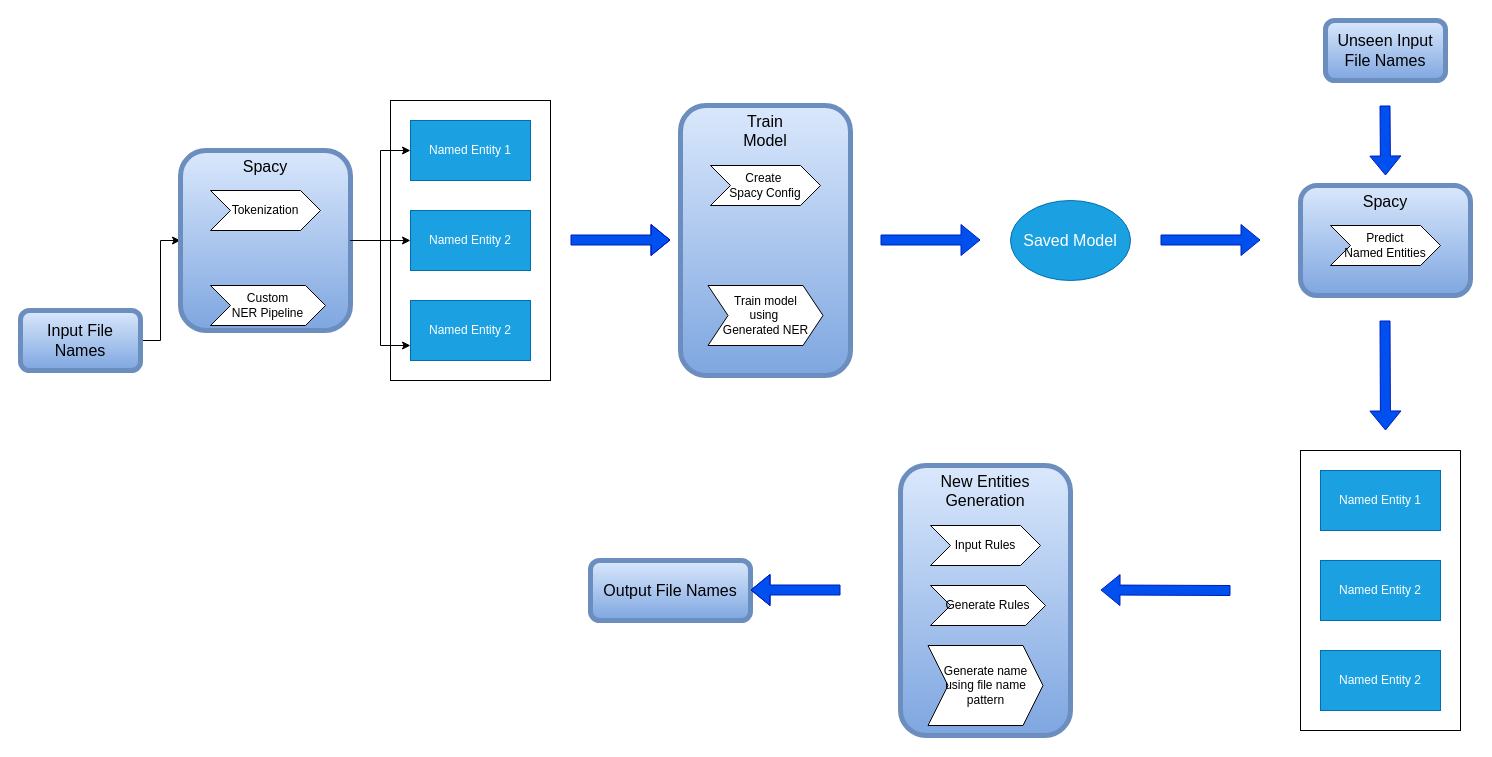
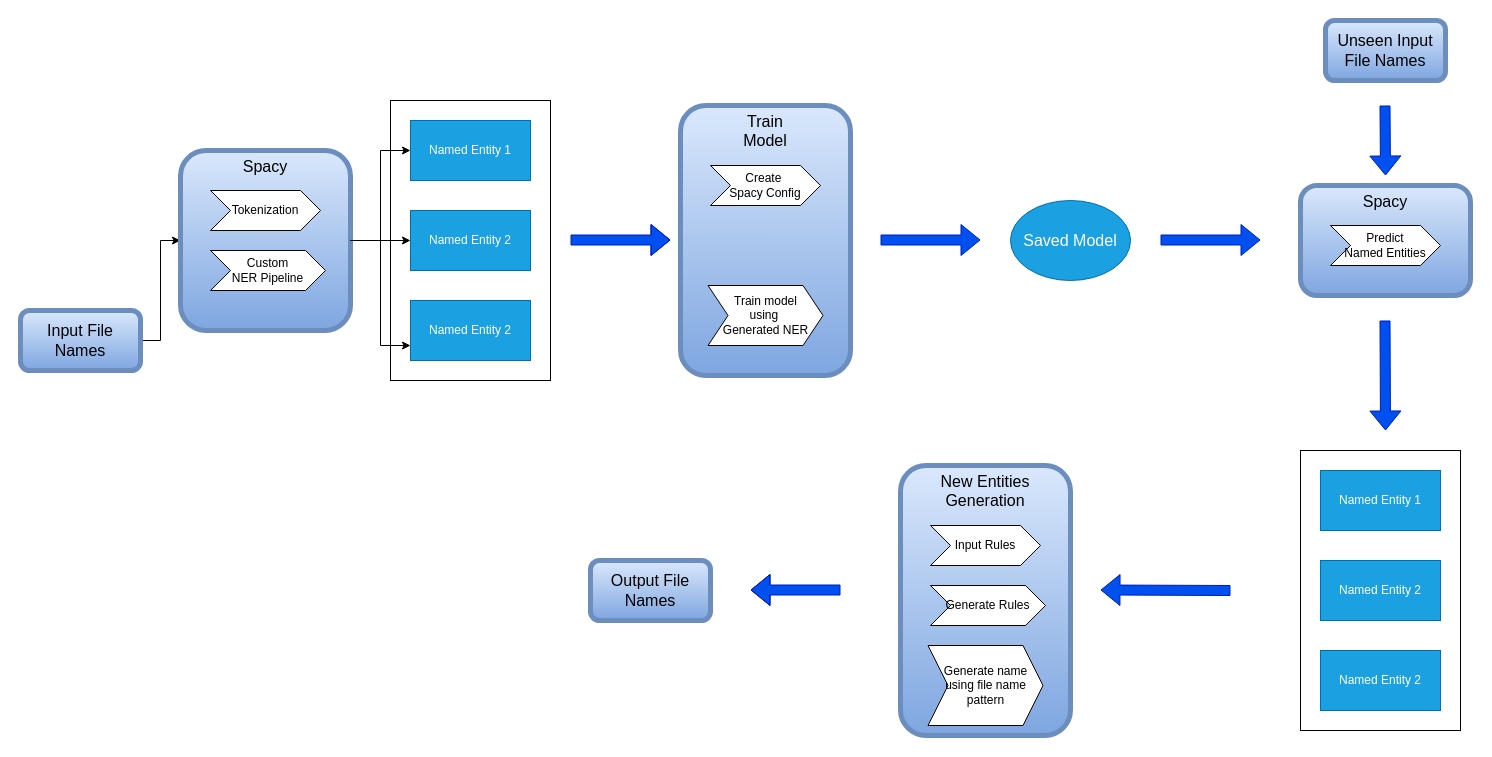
(268, 306) -> (268, 271)
(671, 591) -> (651, 591)
